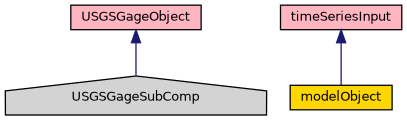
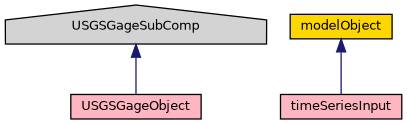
(136, 59) -> (136, 76)
(341, 64) -> (341, 73)
